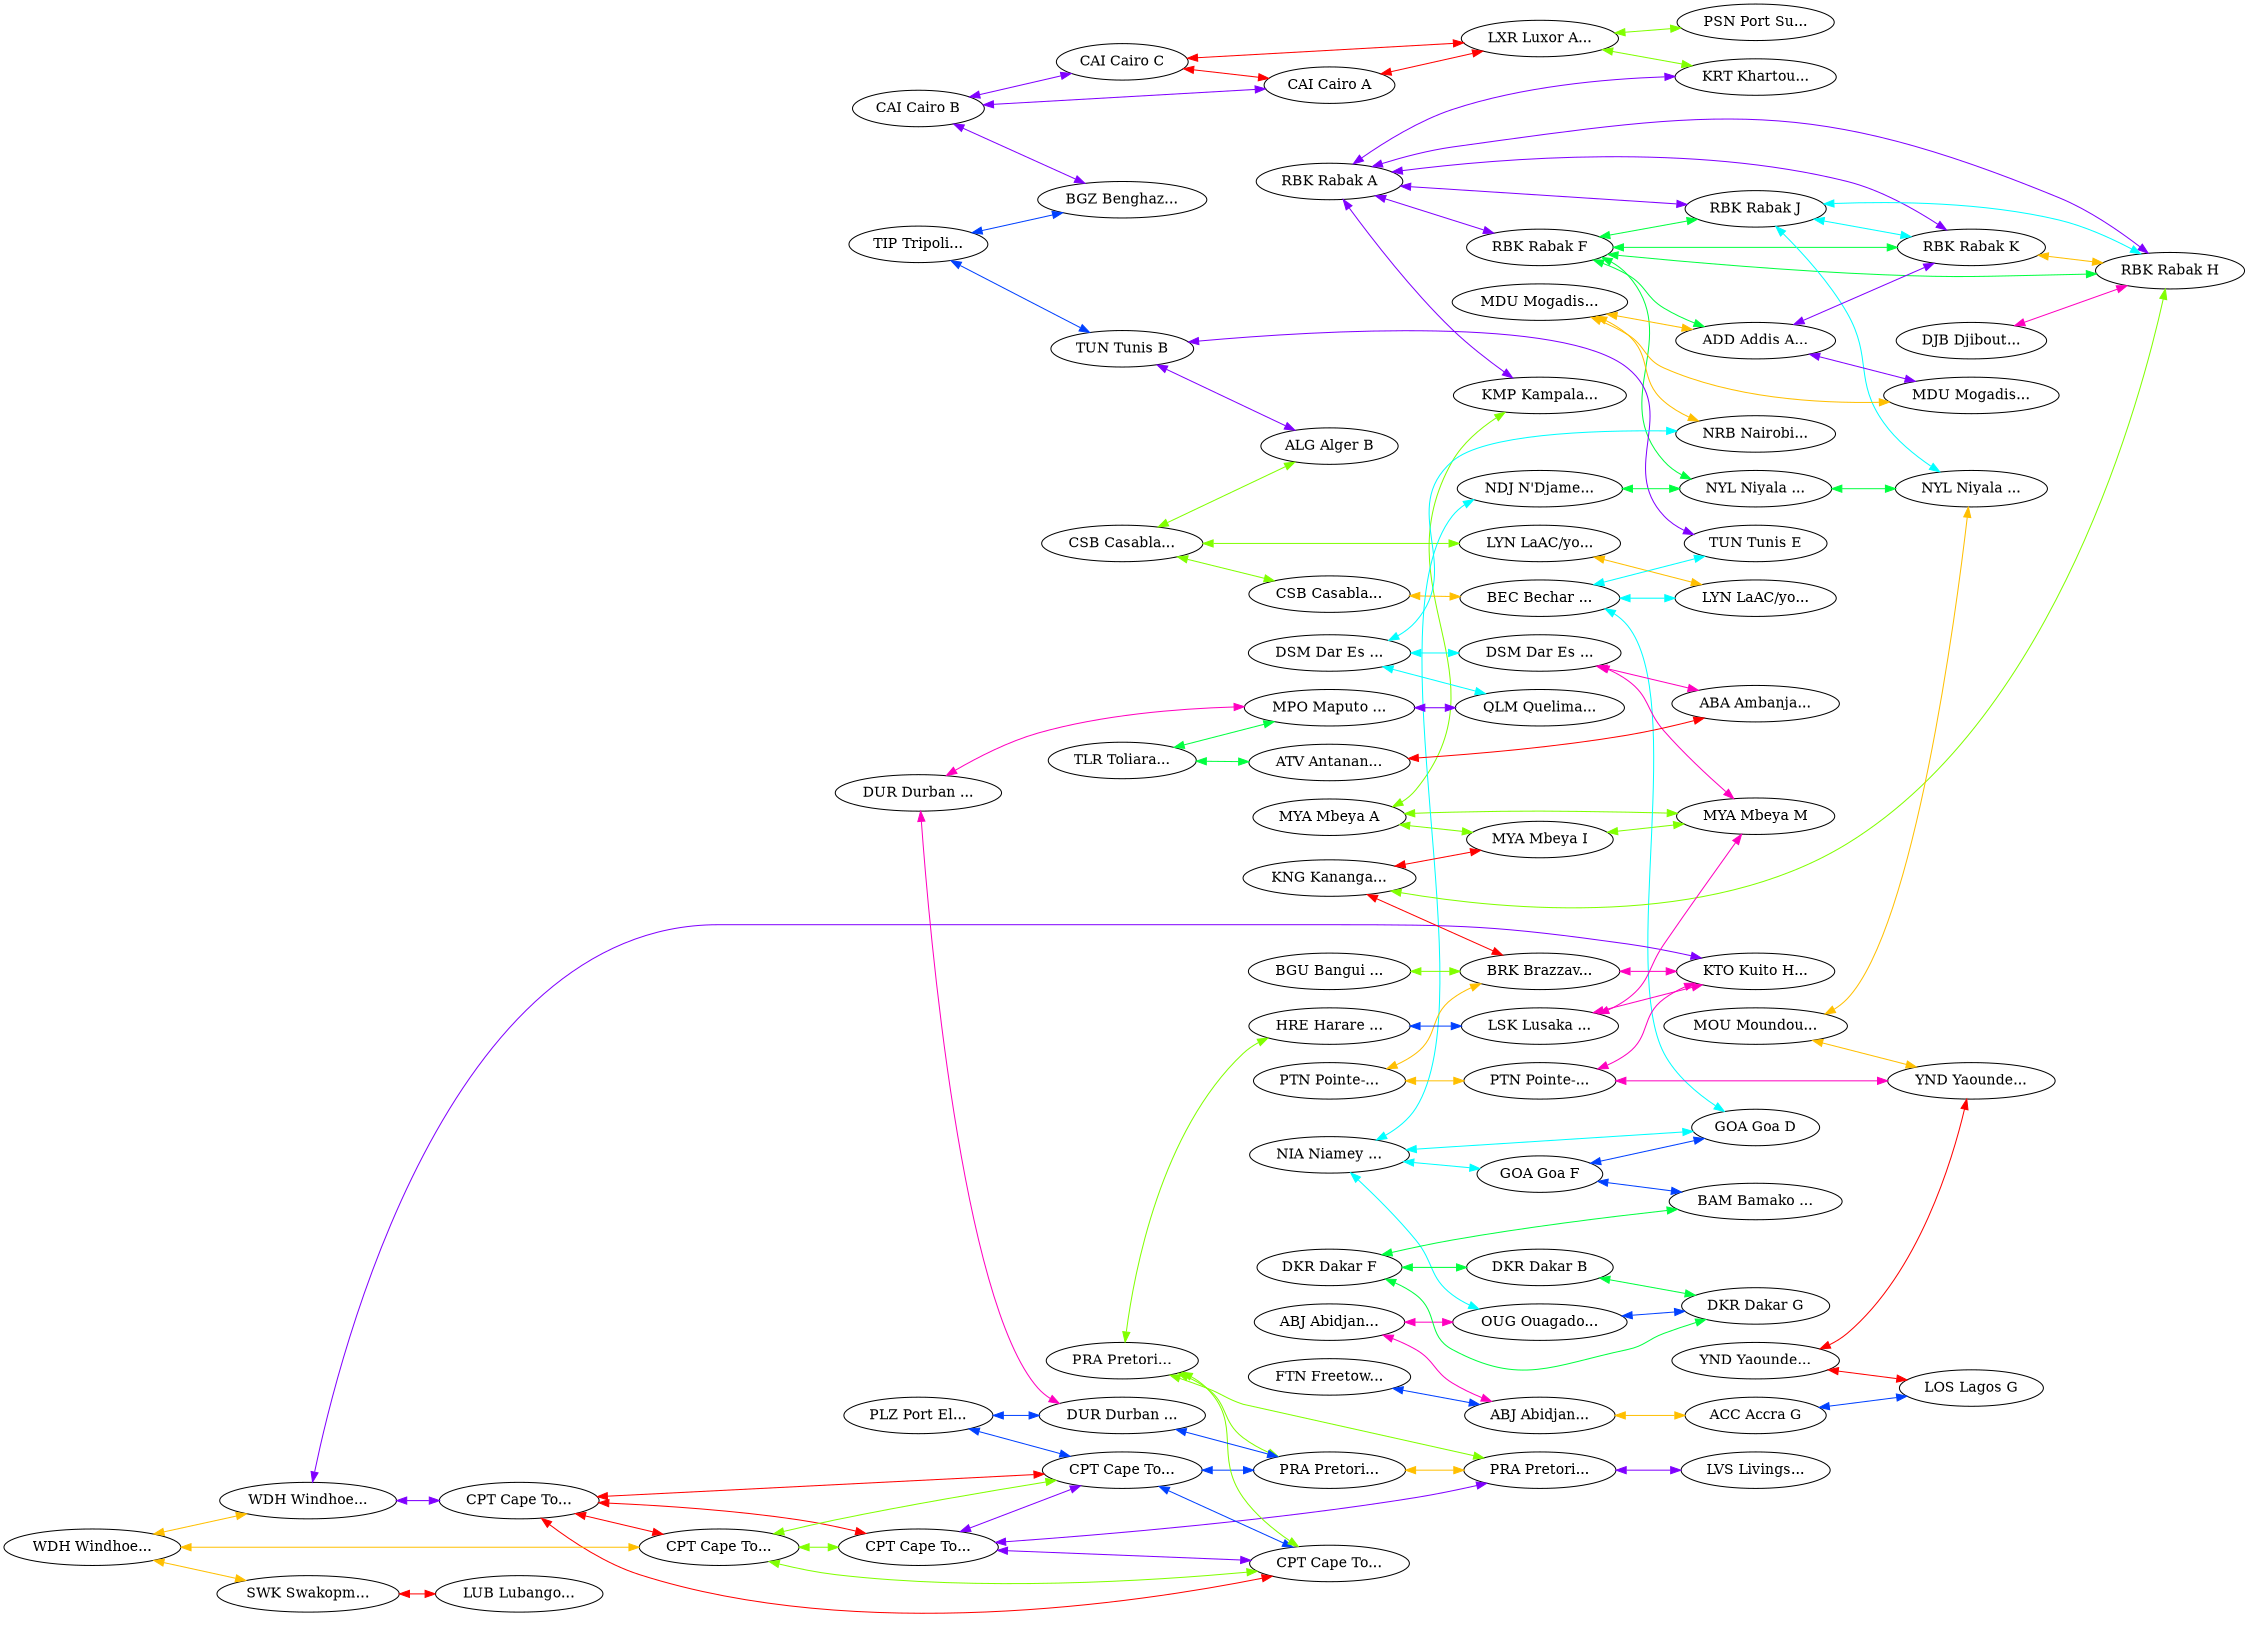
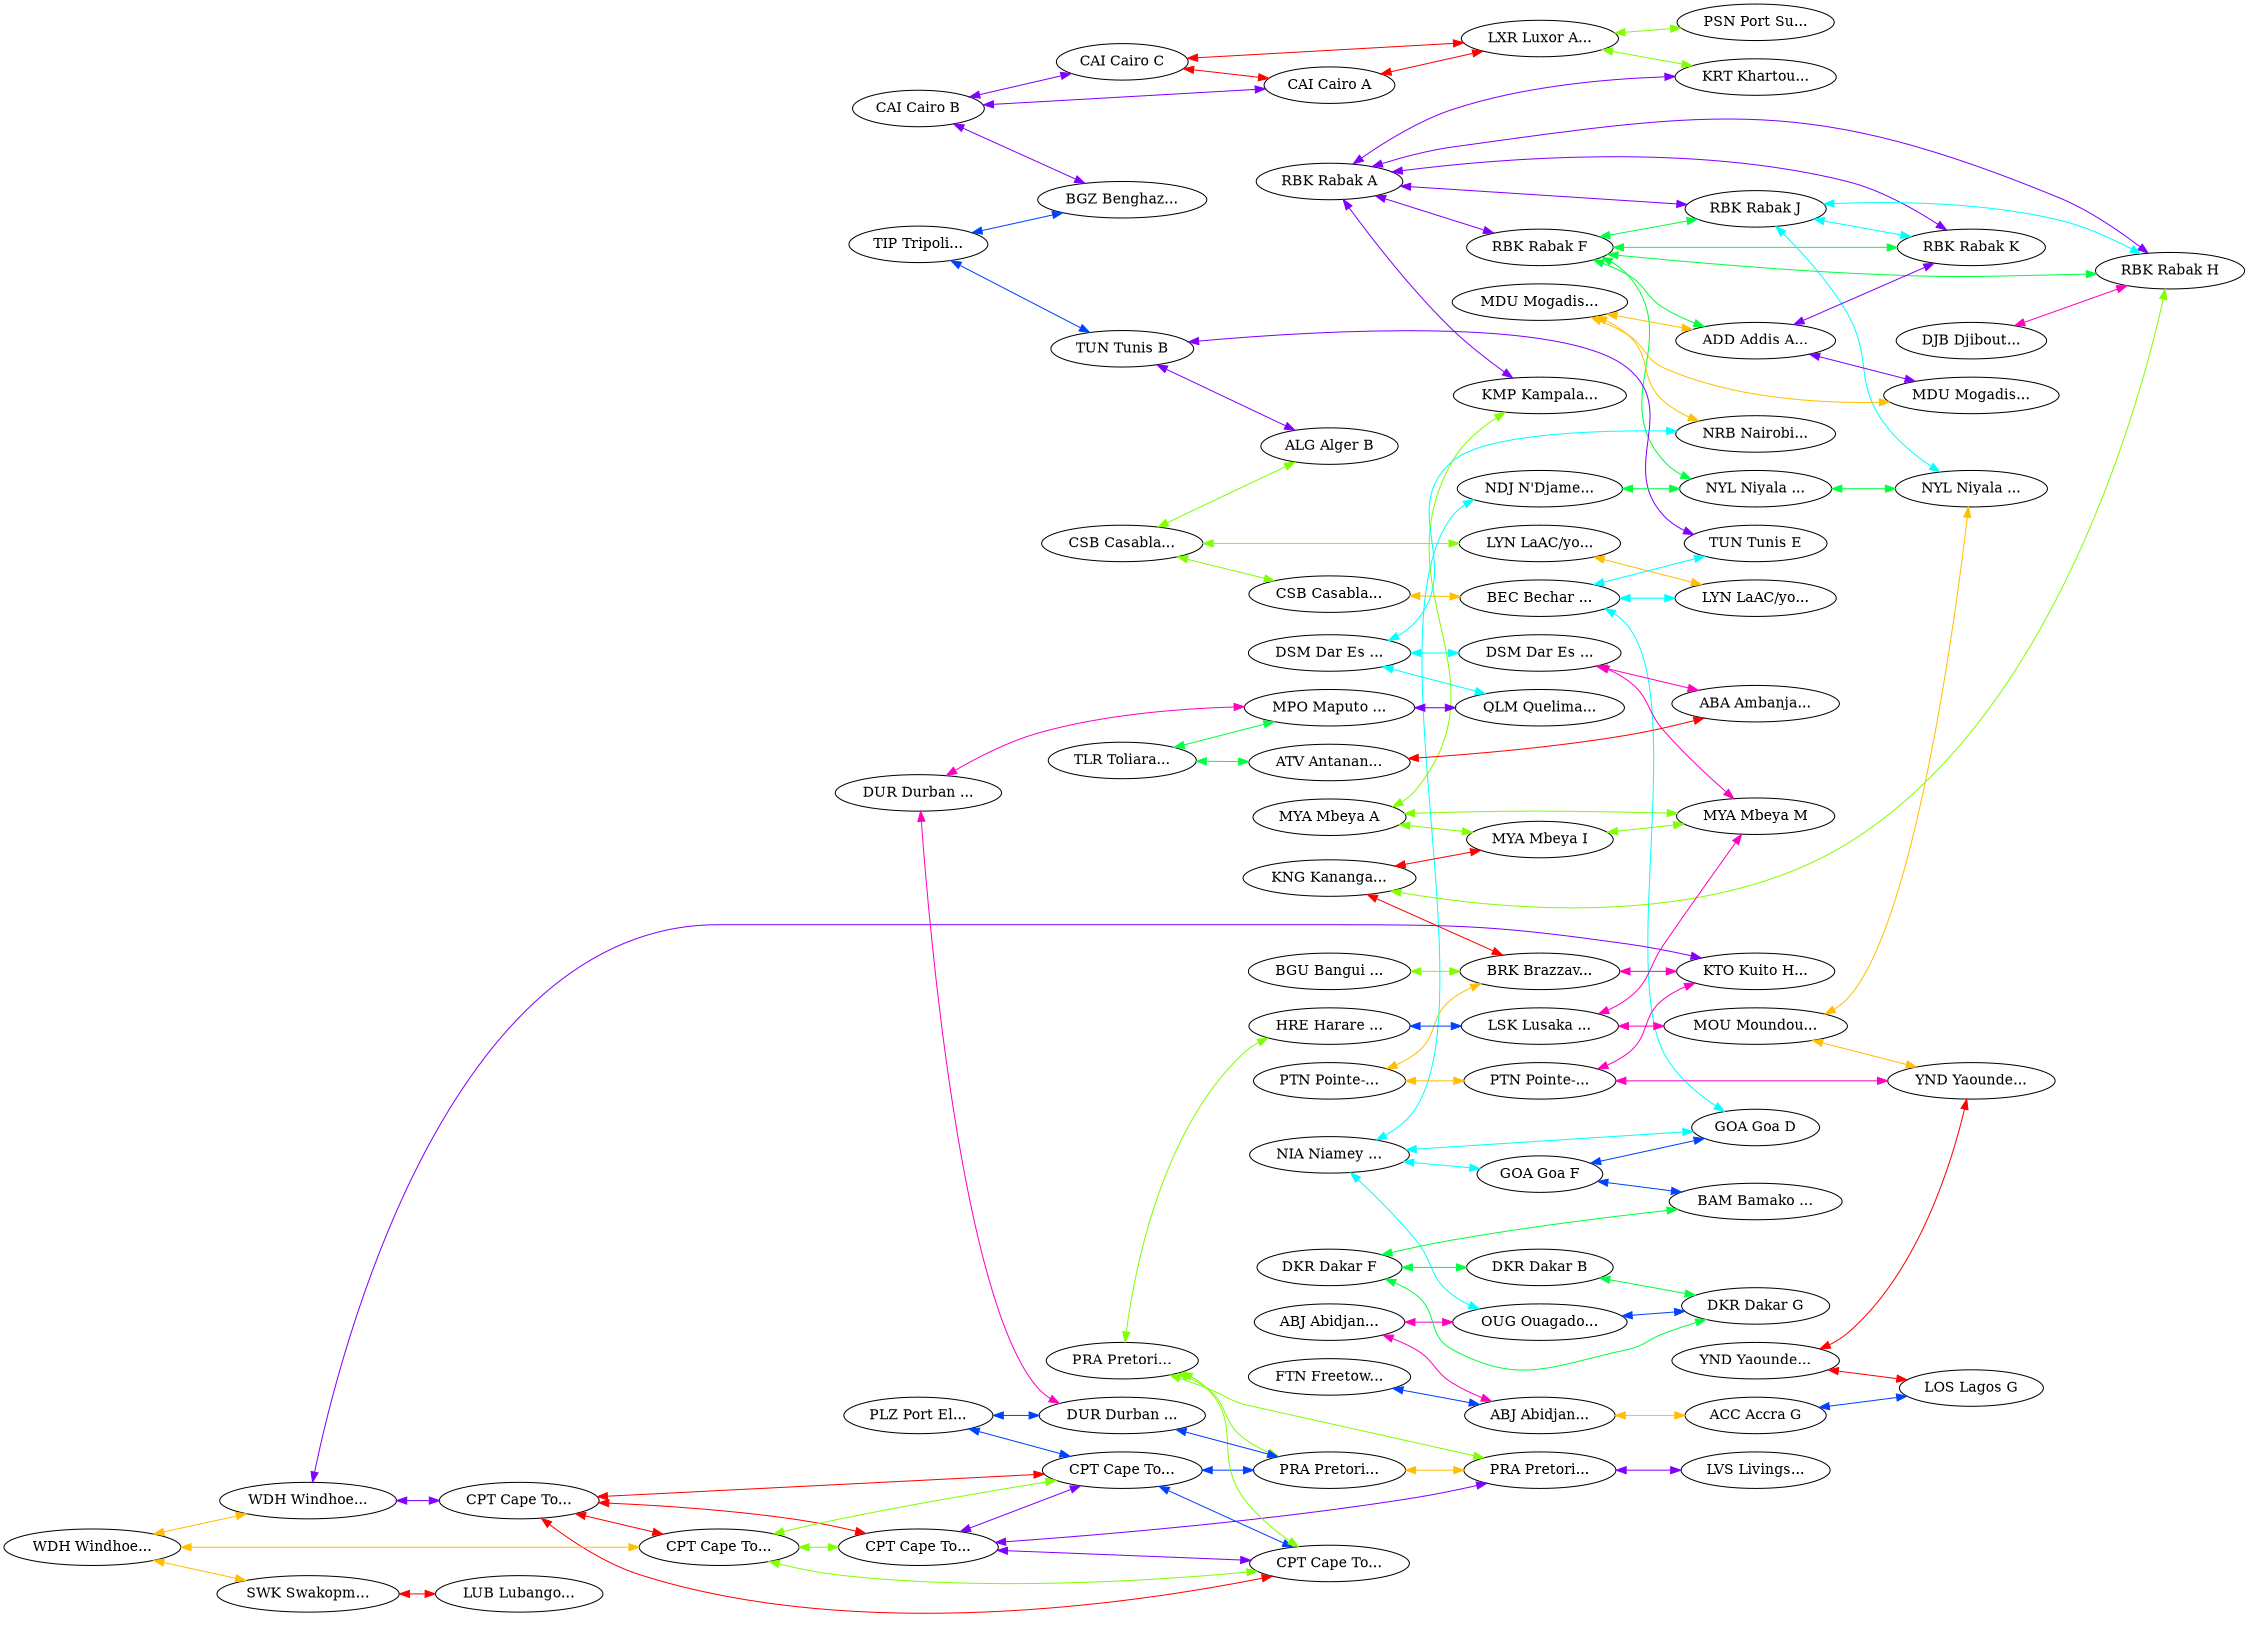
(2070, 259) -> none
(1643, 1000) -> (1639, 1026)
